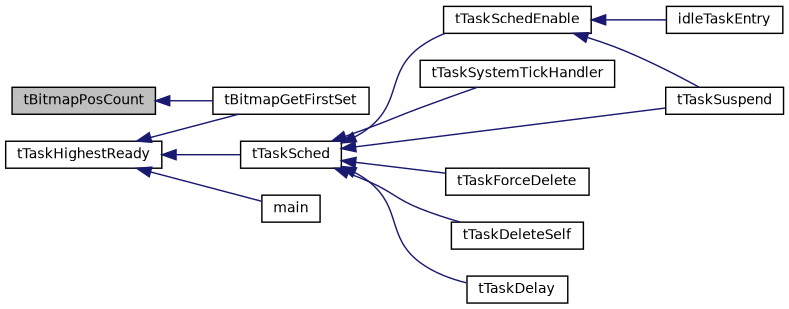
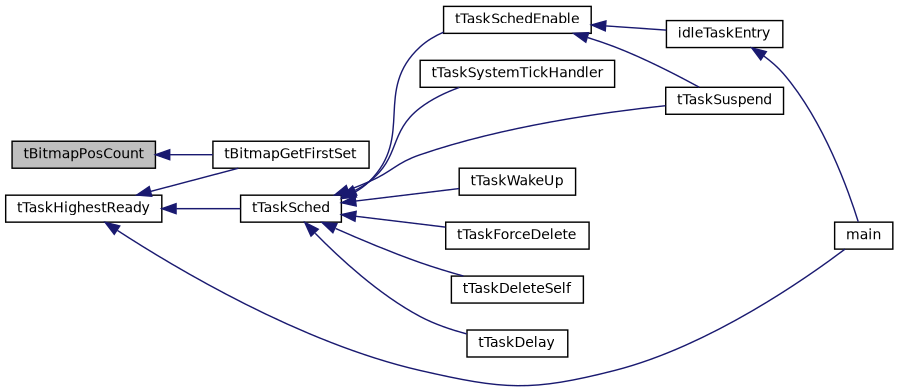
none -> (822, 132)
none -> (517, 182)
